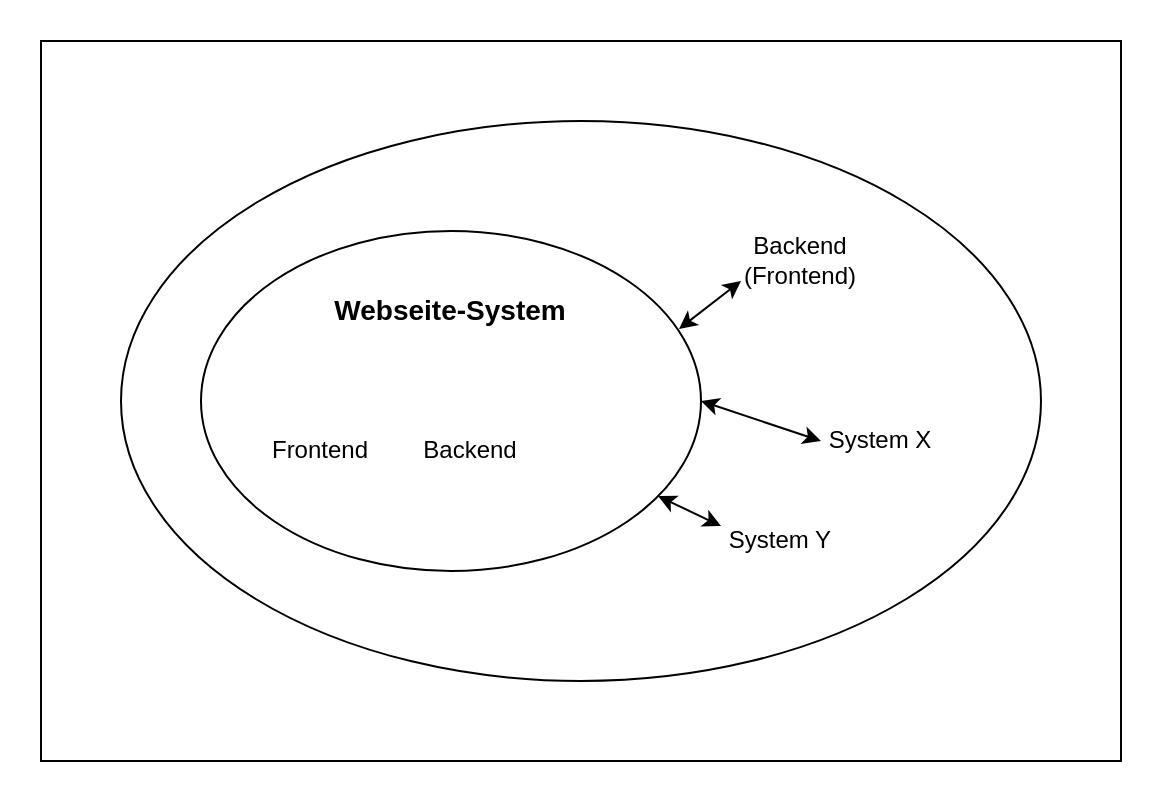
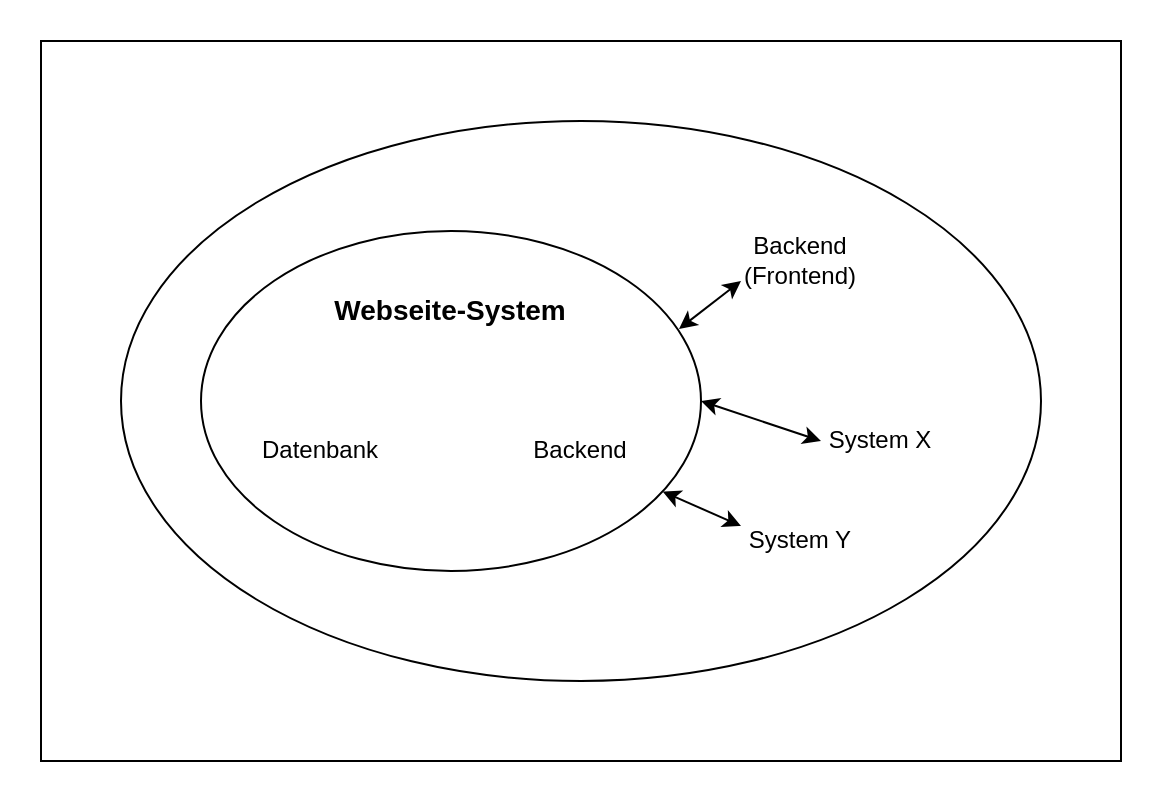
(321, 451) -> (321, 451)
(471, 451) -> (581, 451)
(781, 541) -> (801, 541)
